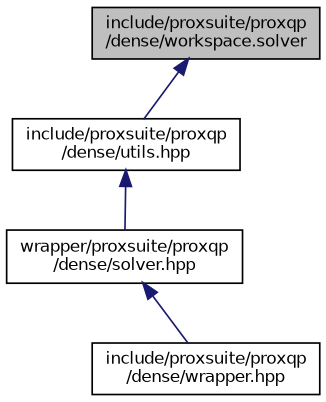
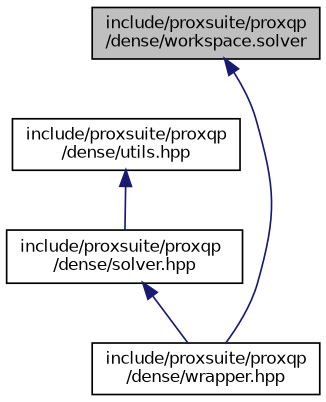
(161, 96) -> (271, 210)
(125, 257) -> (125, 257)
